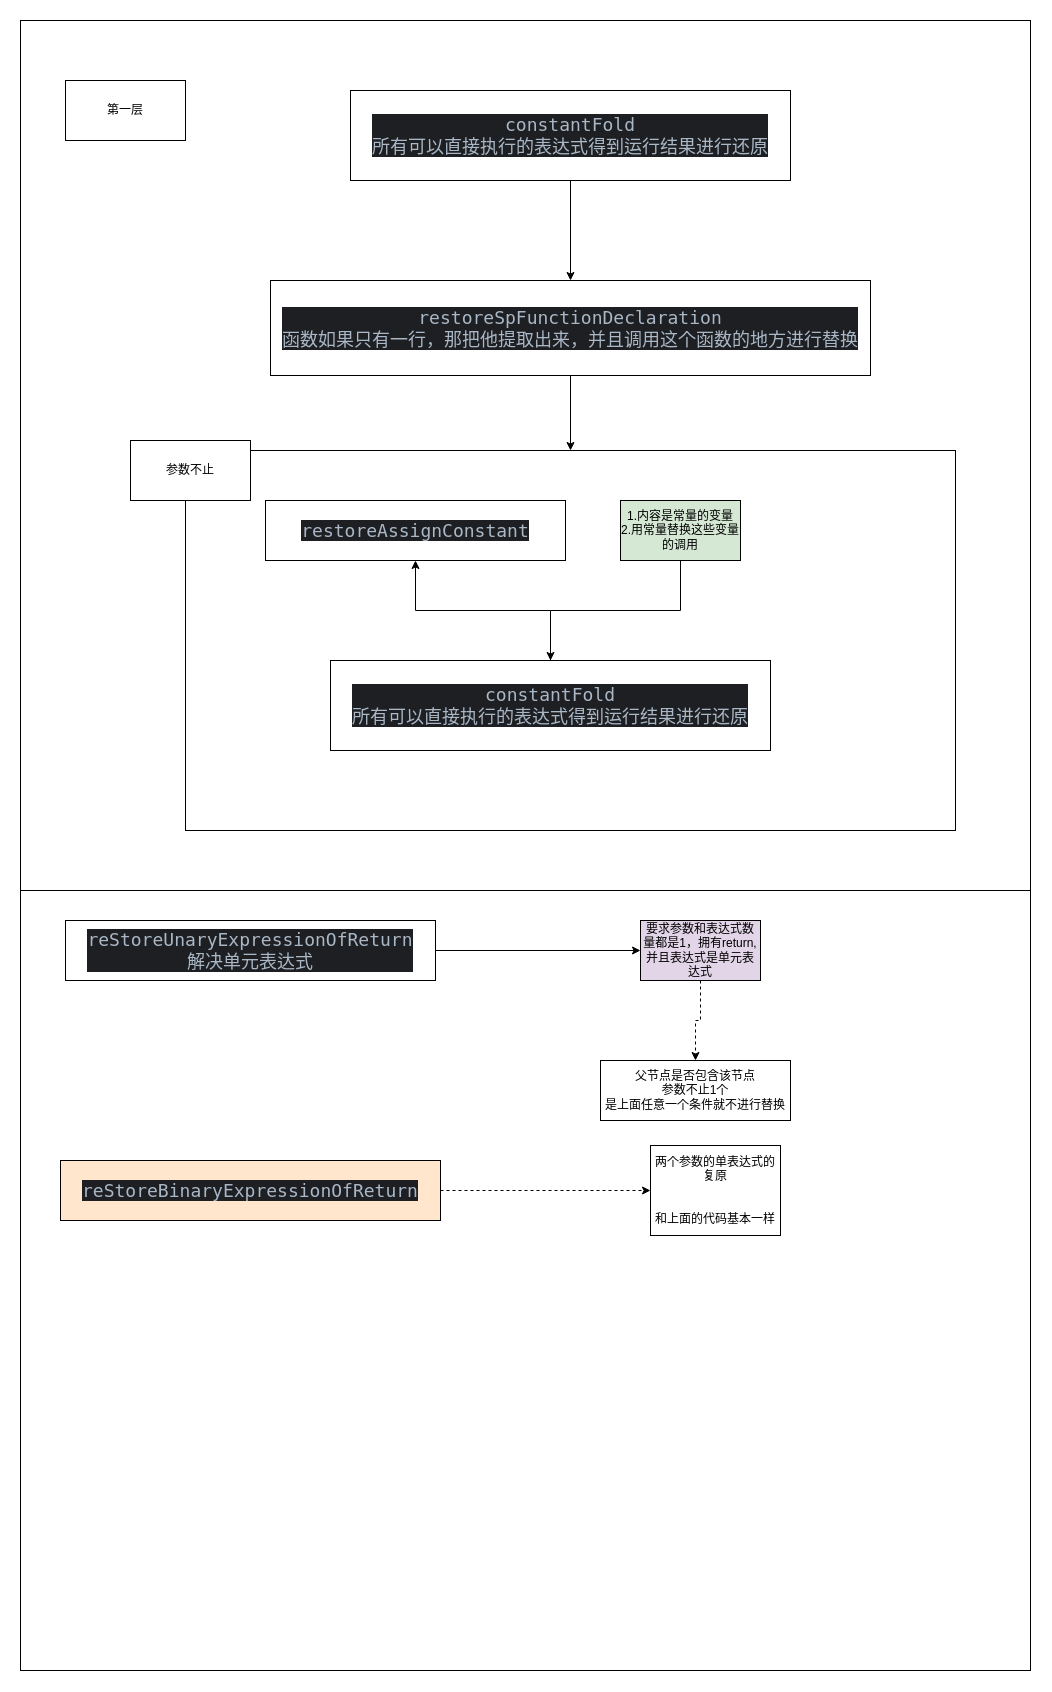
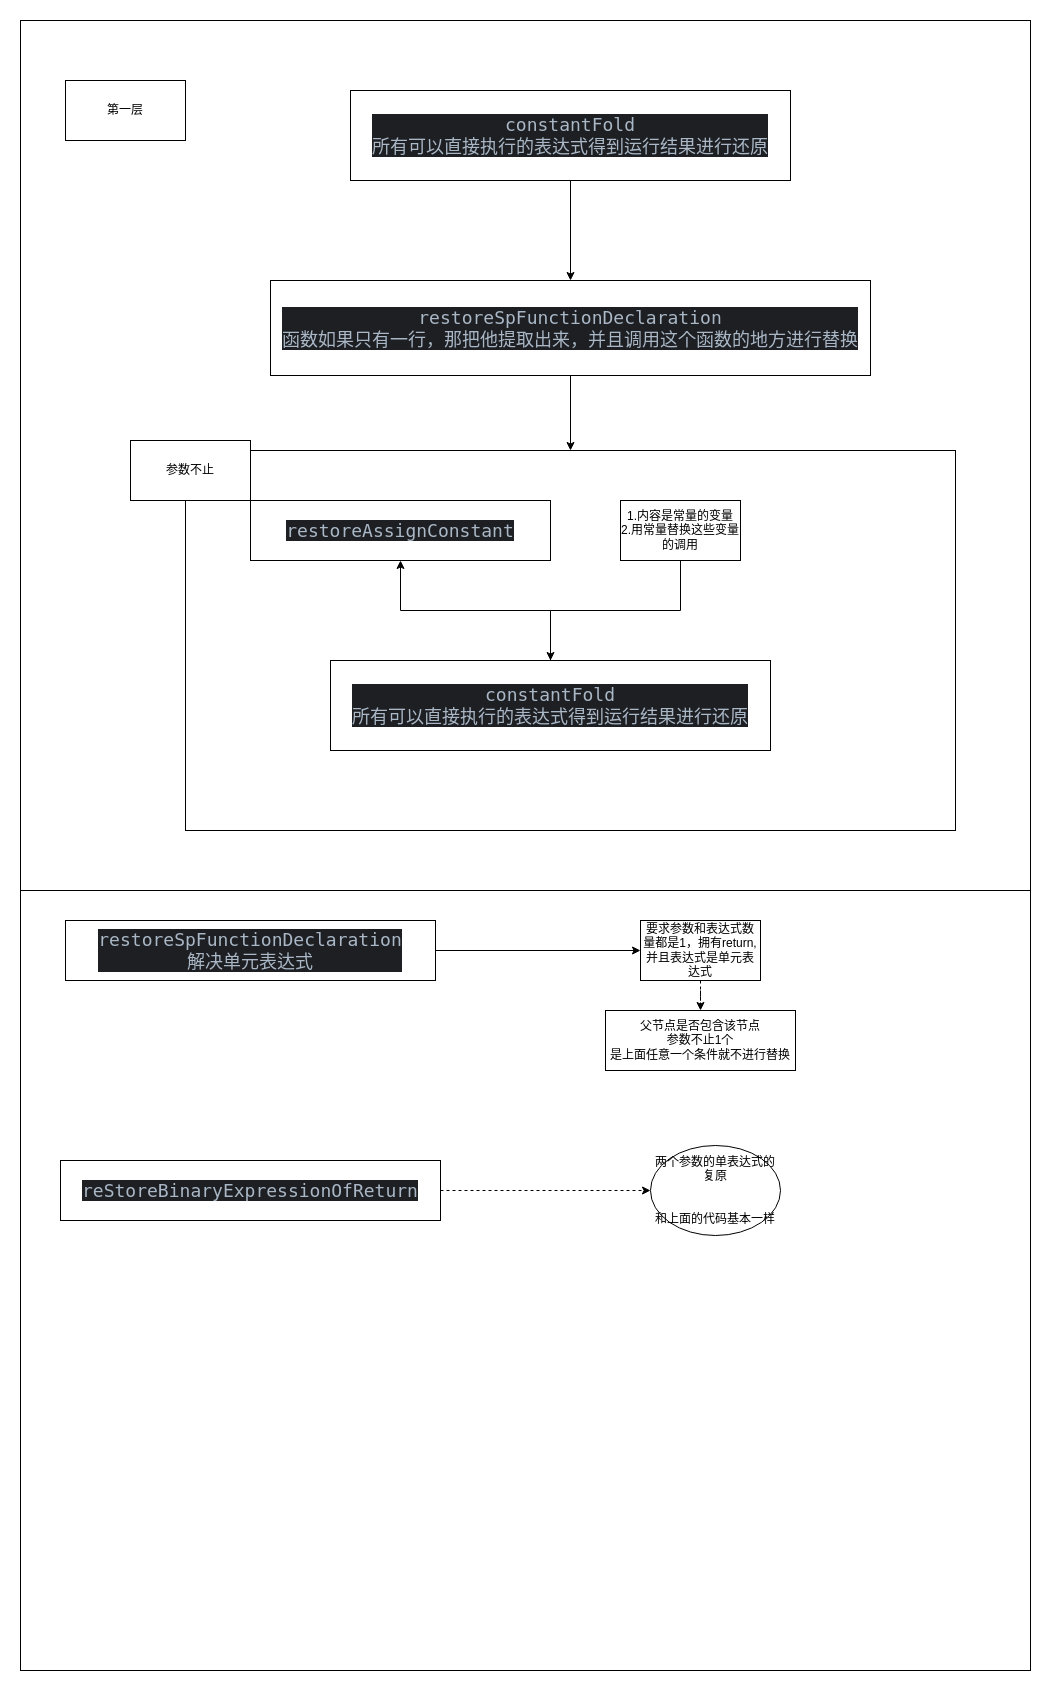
(416, 531) -> (401, 531)
(681, 531) -> (681, 531)
(251, 951) -> (251, 951)
(701, 951) -> (701, 951)
(696, 1091) -> (701, 1041)
(251, 1191) -> (251, 1191)
(716, 1191) -> (716, 1191)
